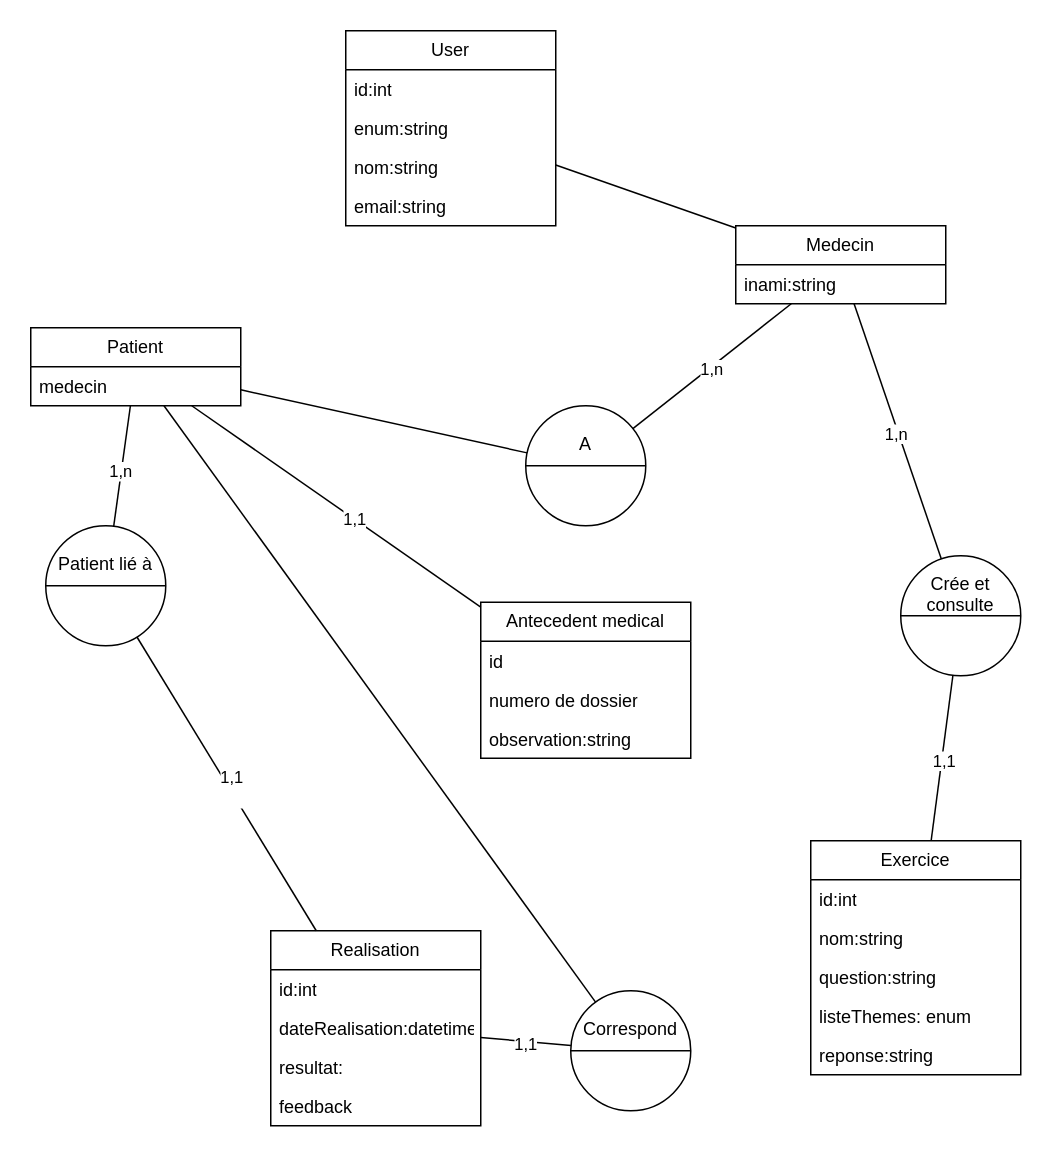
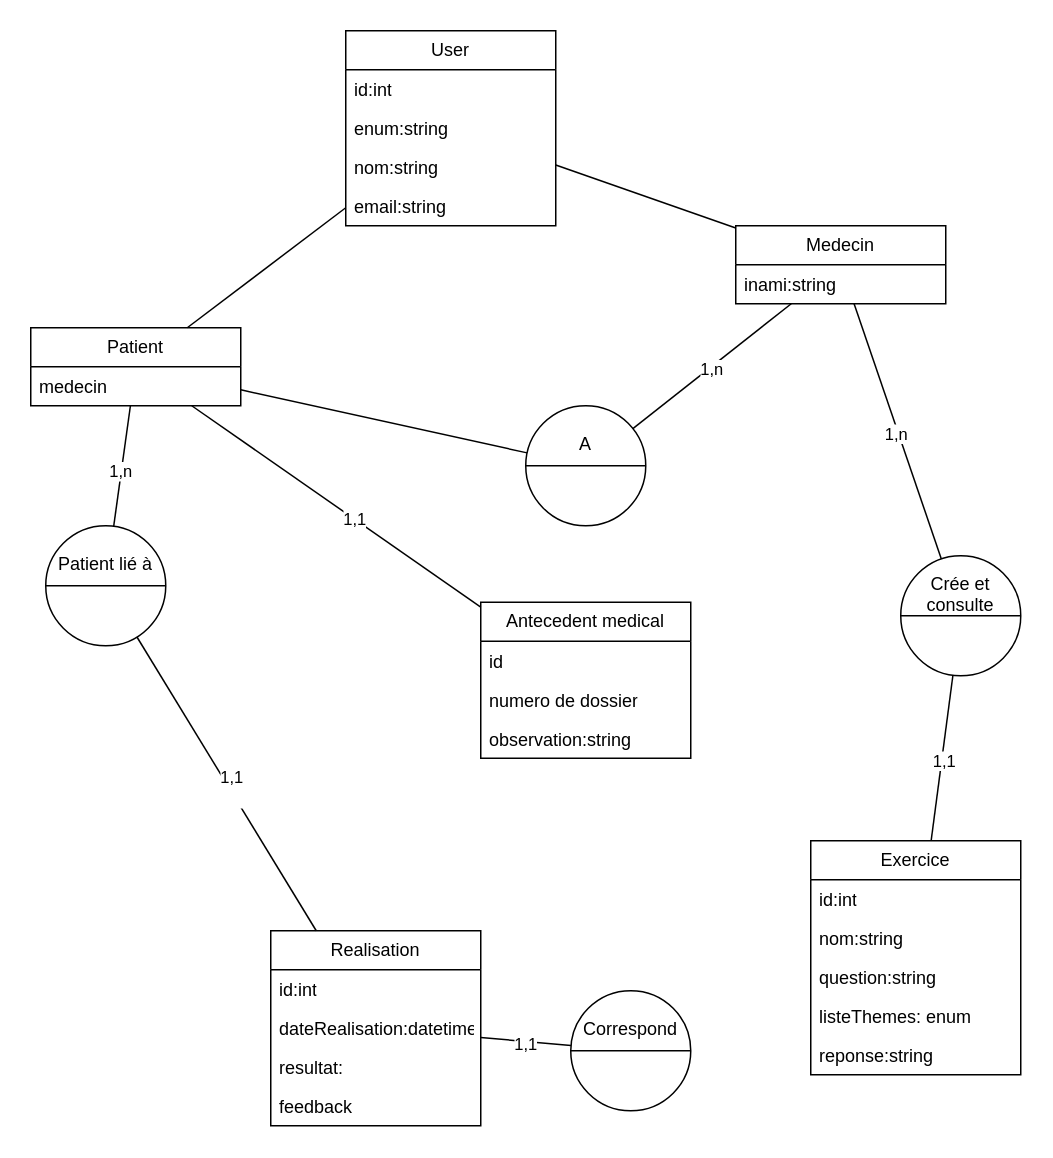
(380, 704) -> (268, 267)
